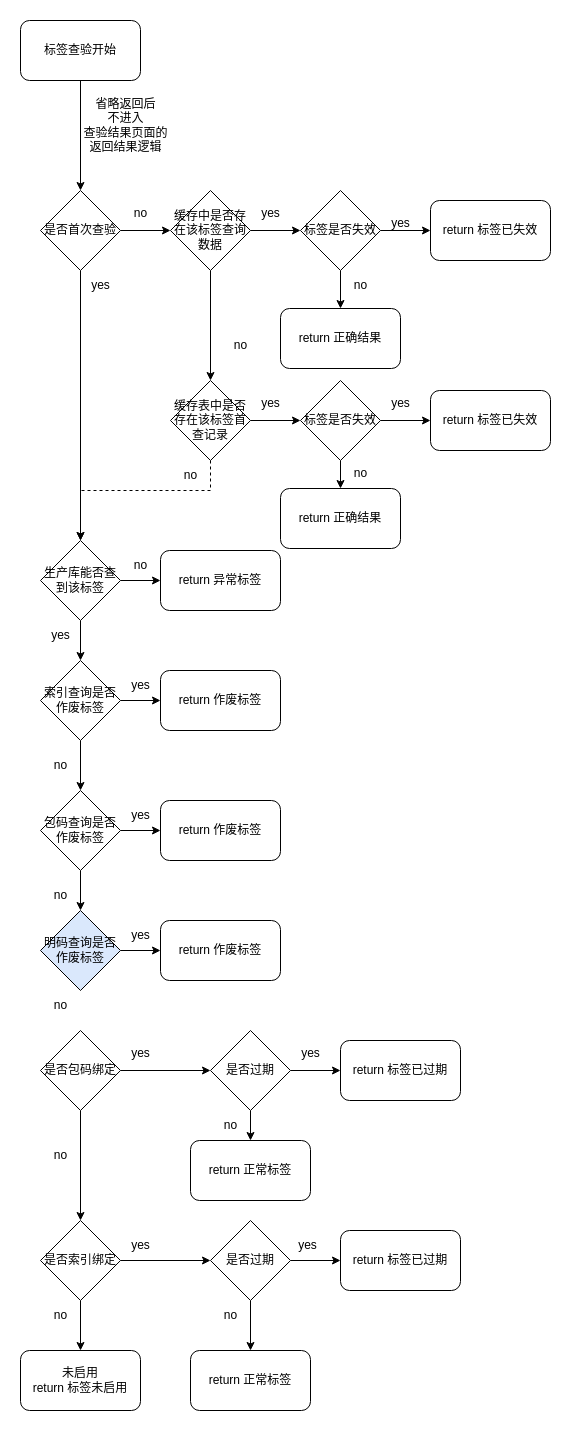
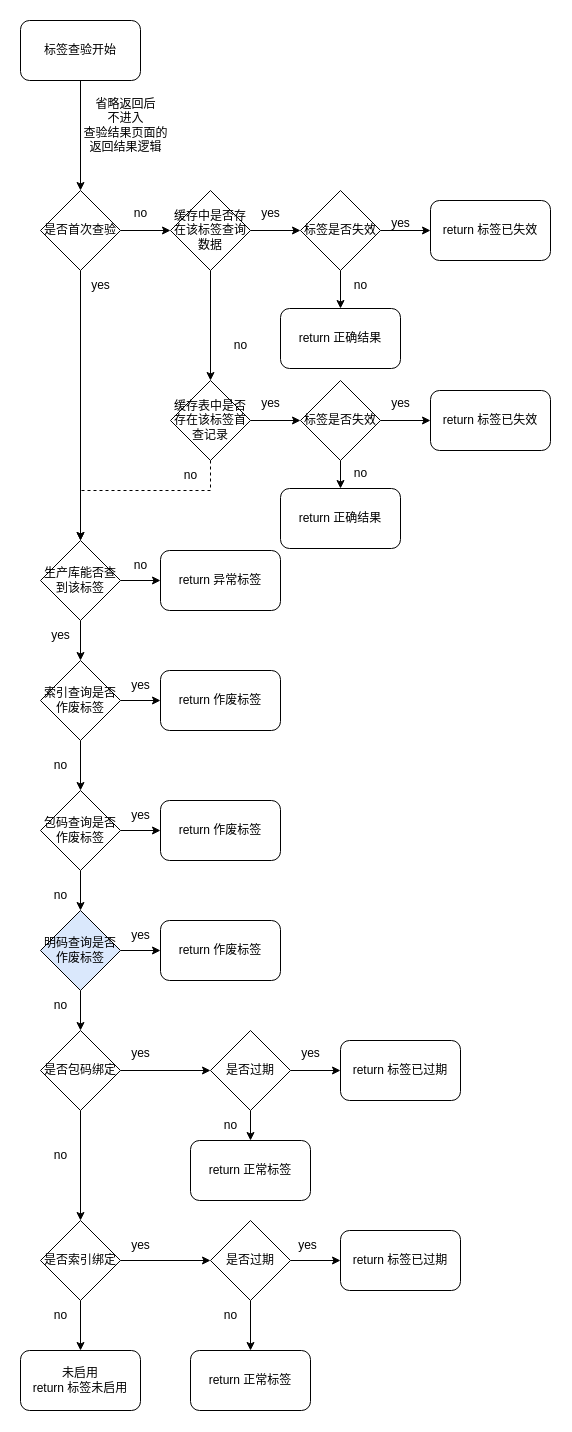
none -> (81, 1007)
